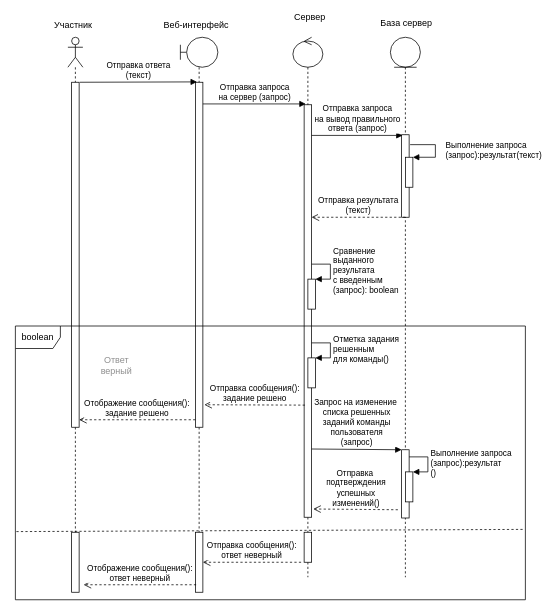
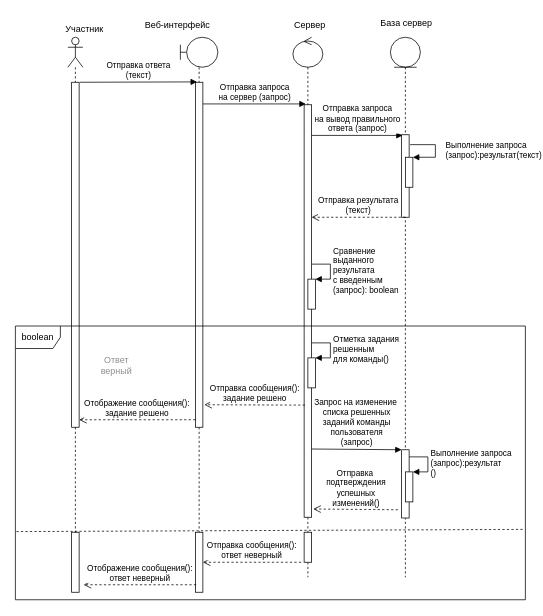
(315, 18) -> (315, 25)
(75, 23) -> (87, 27)
(200, 25) -> (181, 25)
